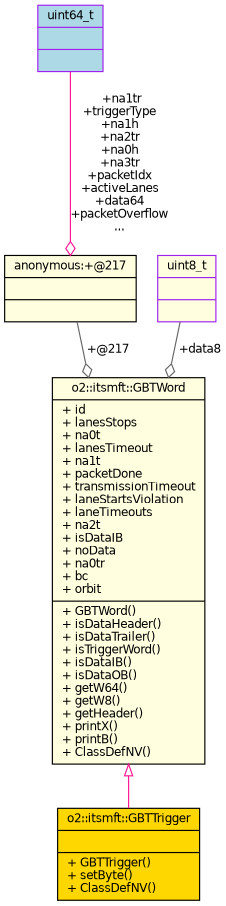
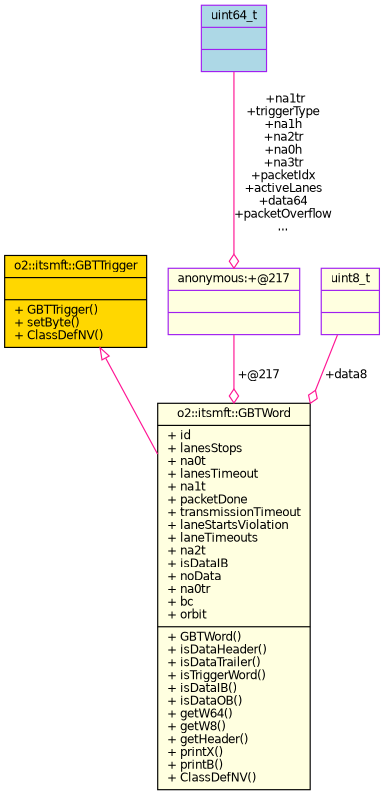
(70, 289) -> (234, 301)
(81, 343) -> (234, 362)
(176, 343) -> (326, 363)
(129, 792) -> (132, 406)
